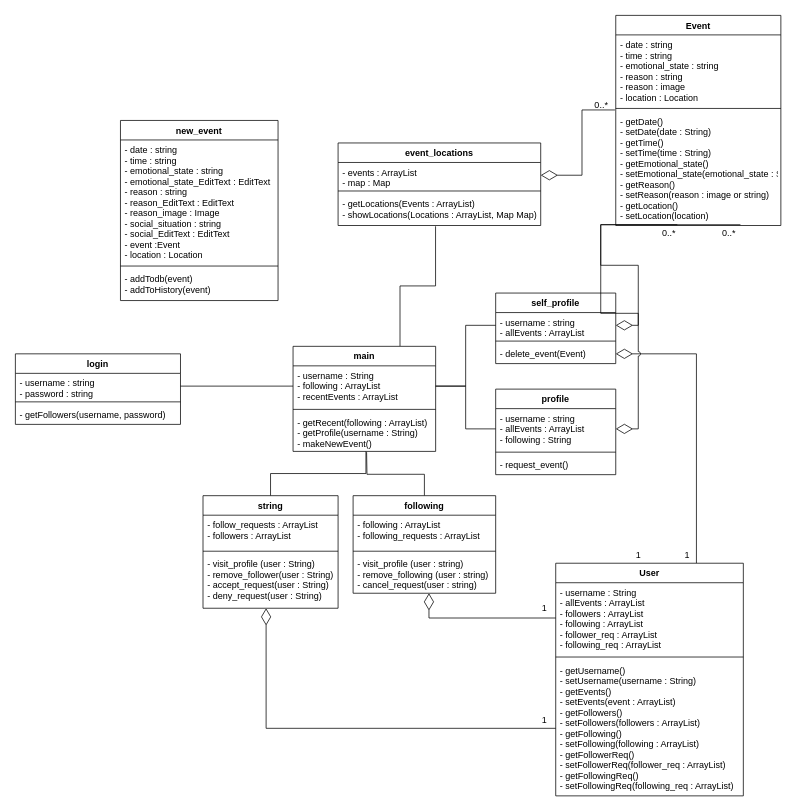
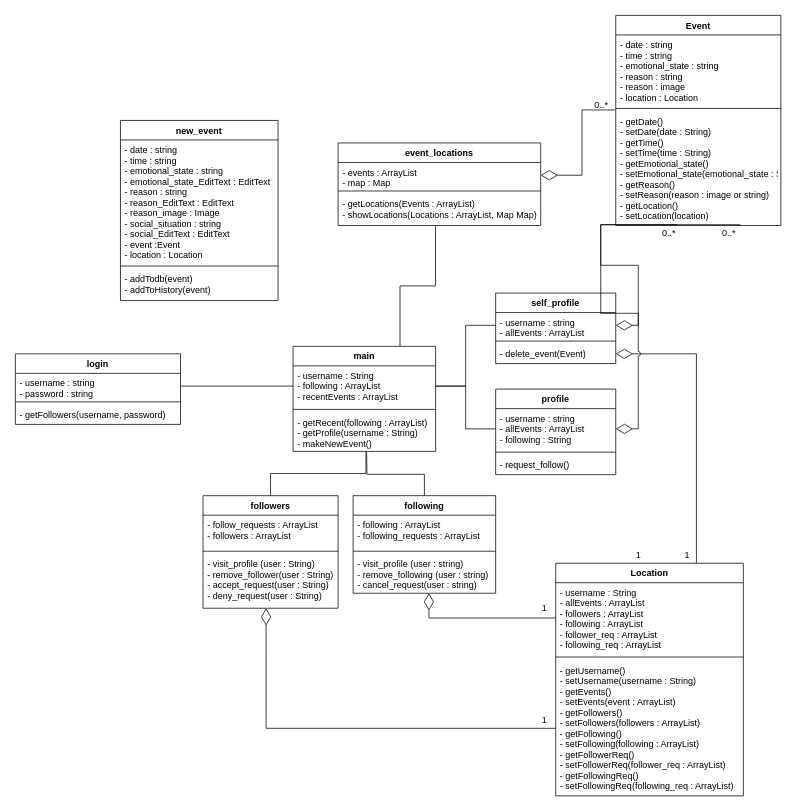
(541, 465) -> (541, 465)
(270, 506) -> (270, 506)
(649, 573) -> (649, 573)
